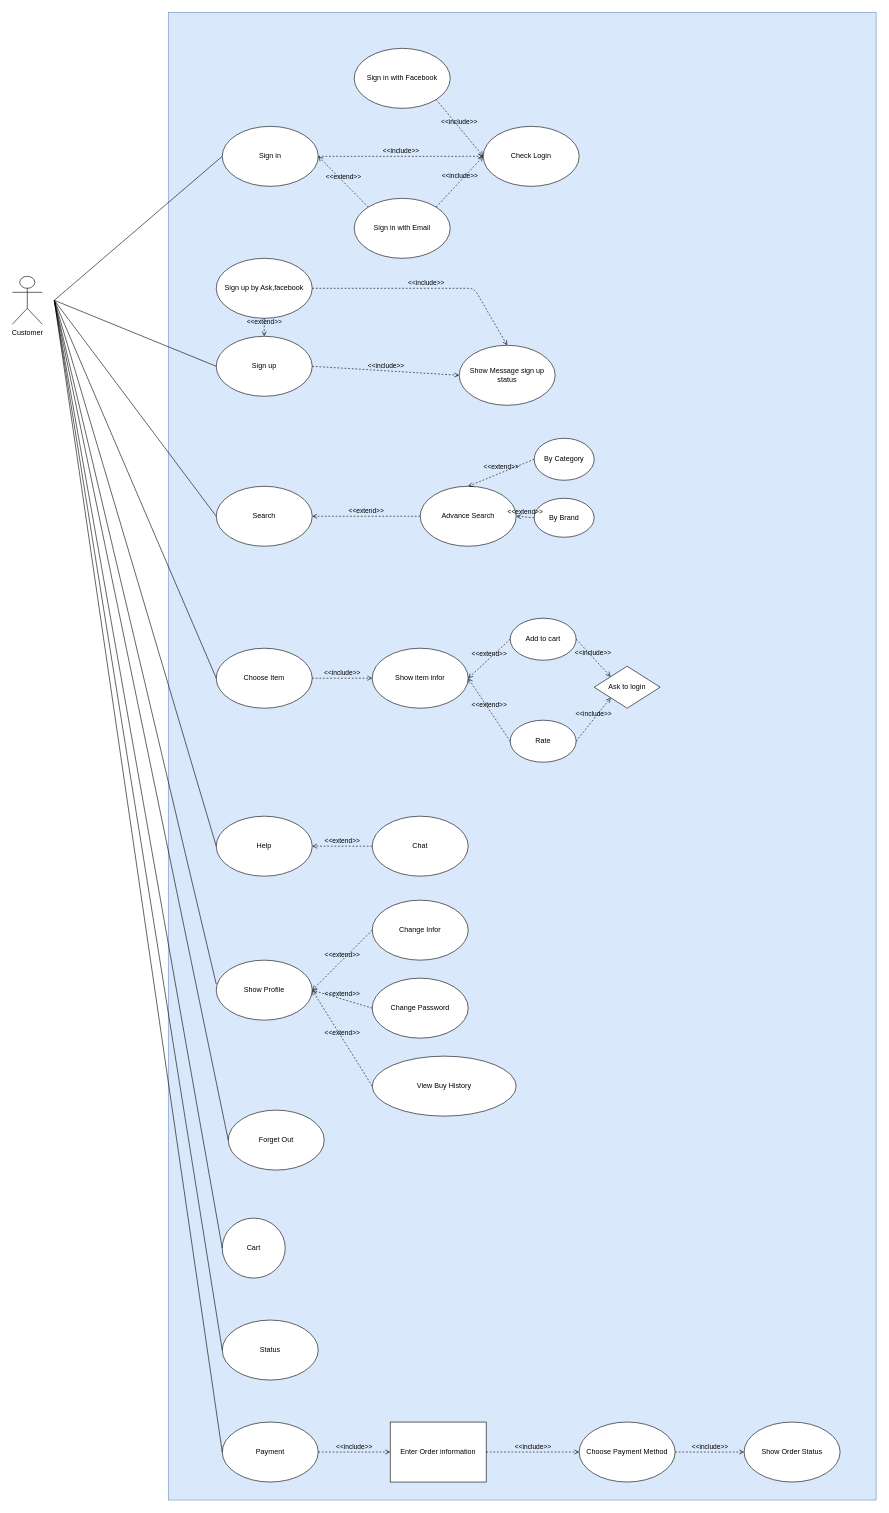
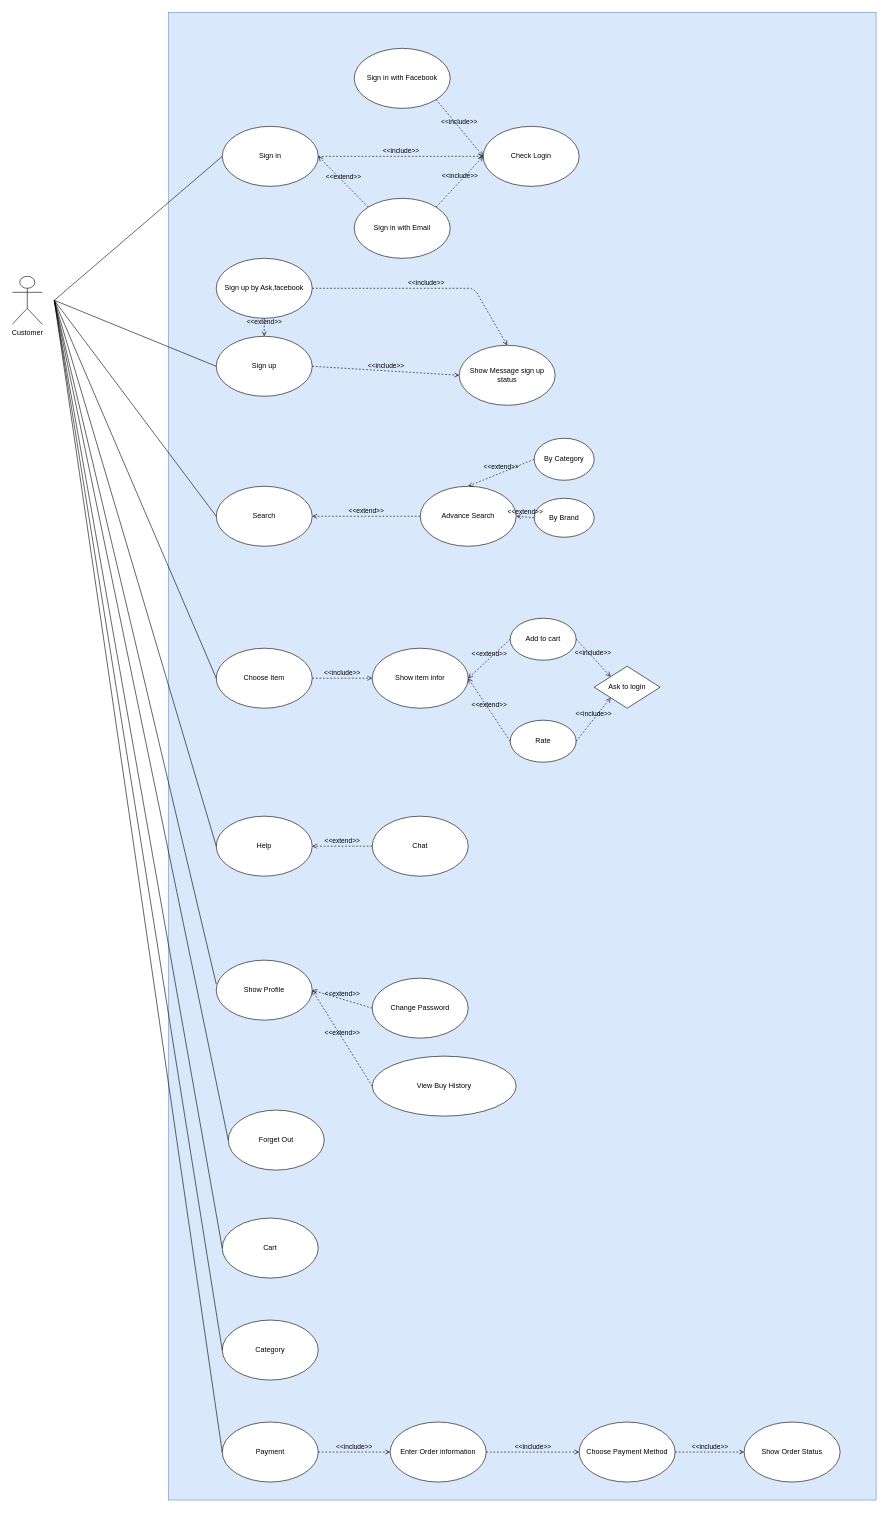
(420, 930) -> none
(342, 960) -> none
(254, 1248) -> (270, 1248)
(270, 1350) -> (270, 1350)
(438, 1452) -> (438, 1452)
